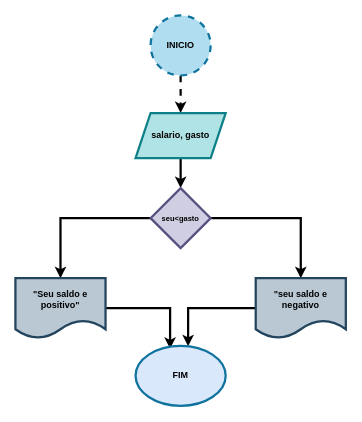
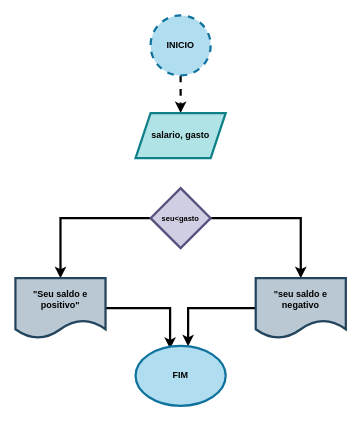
(180, 169) -> none
(180, 375) -> (180, 375)
